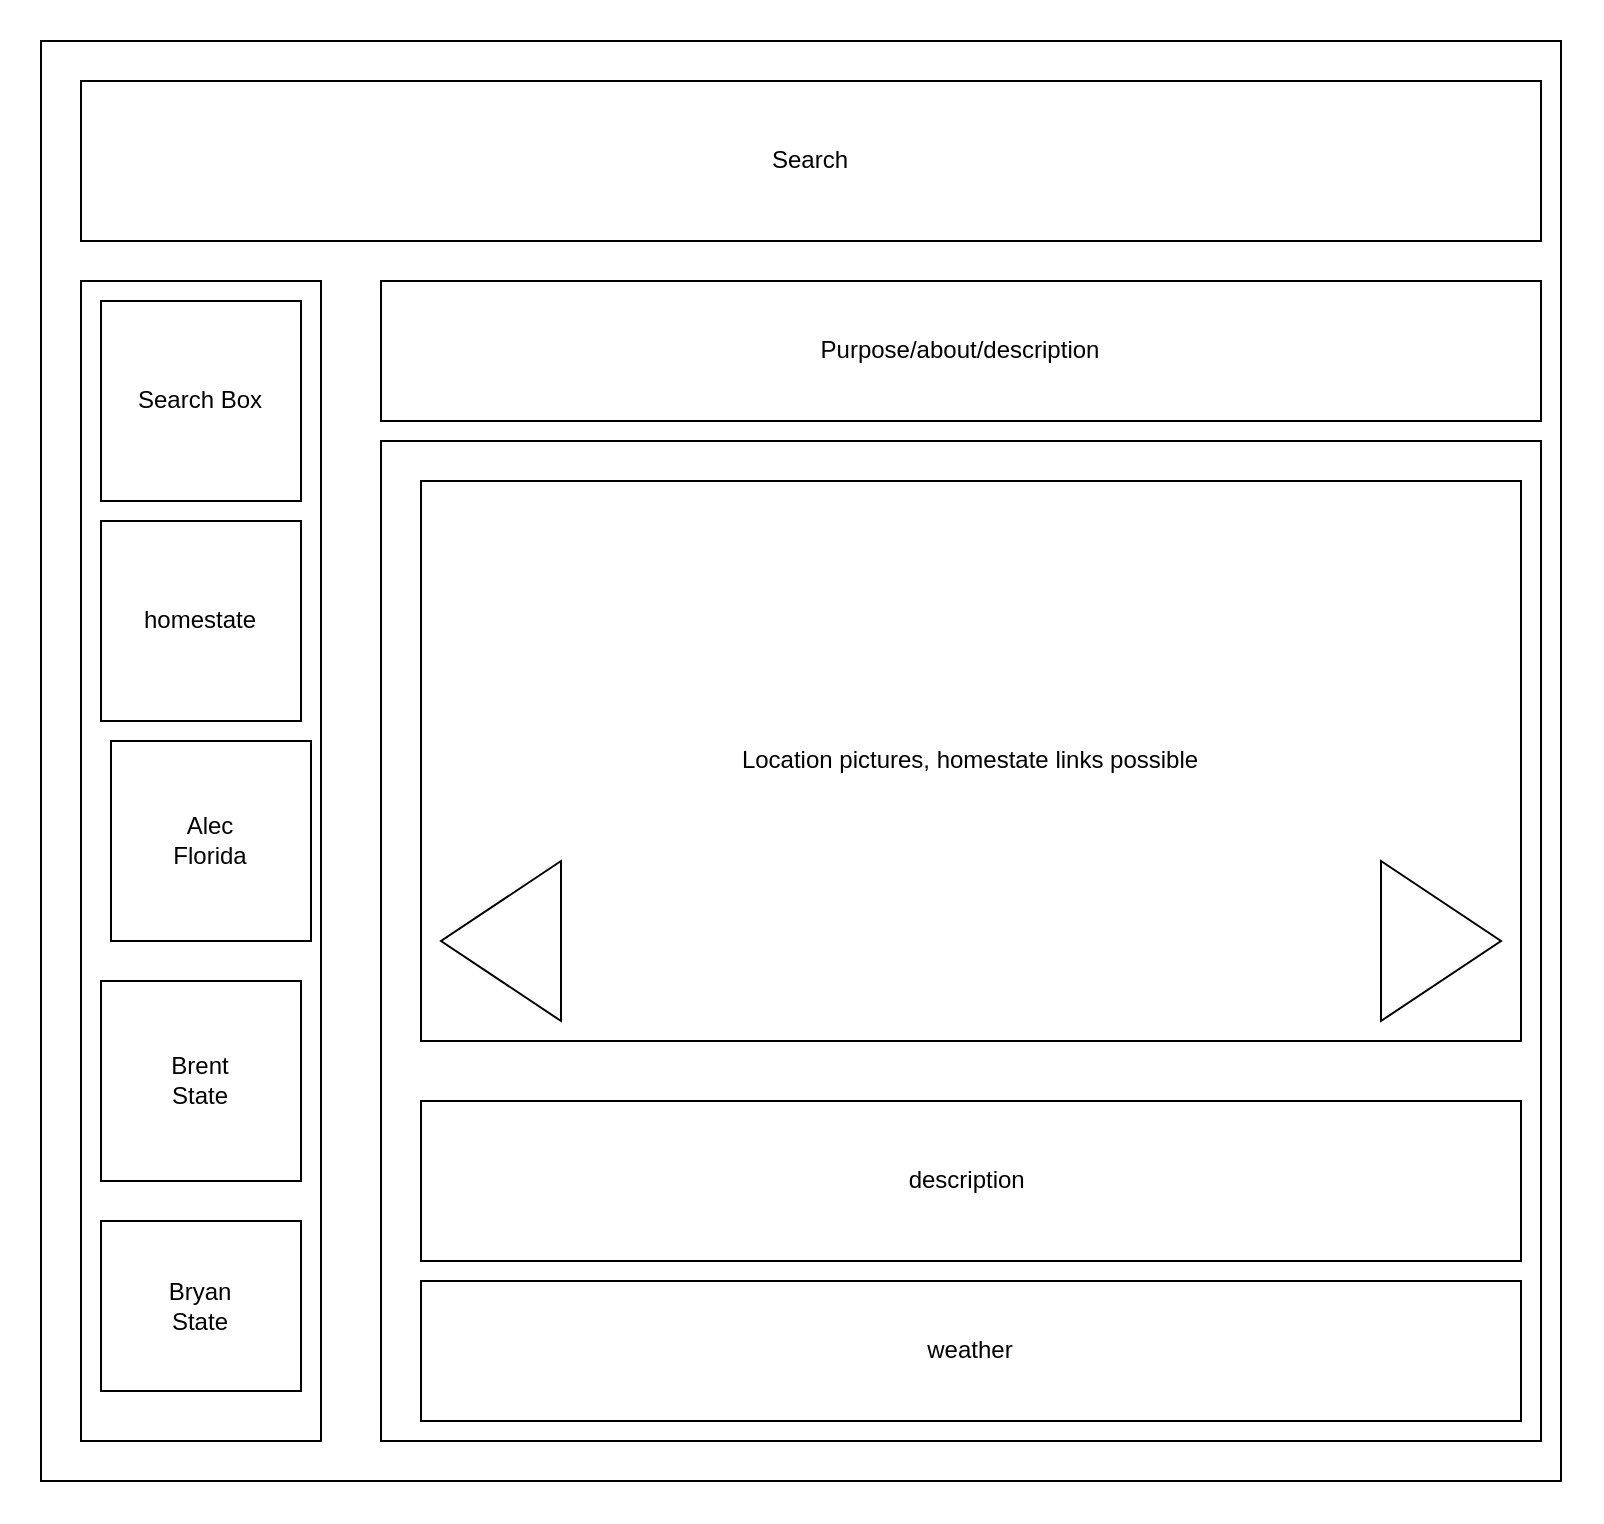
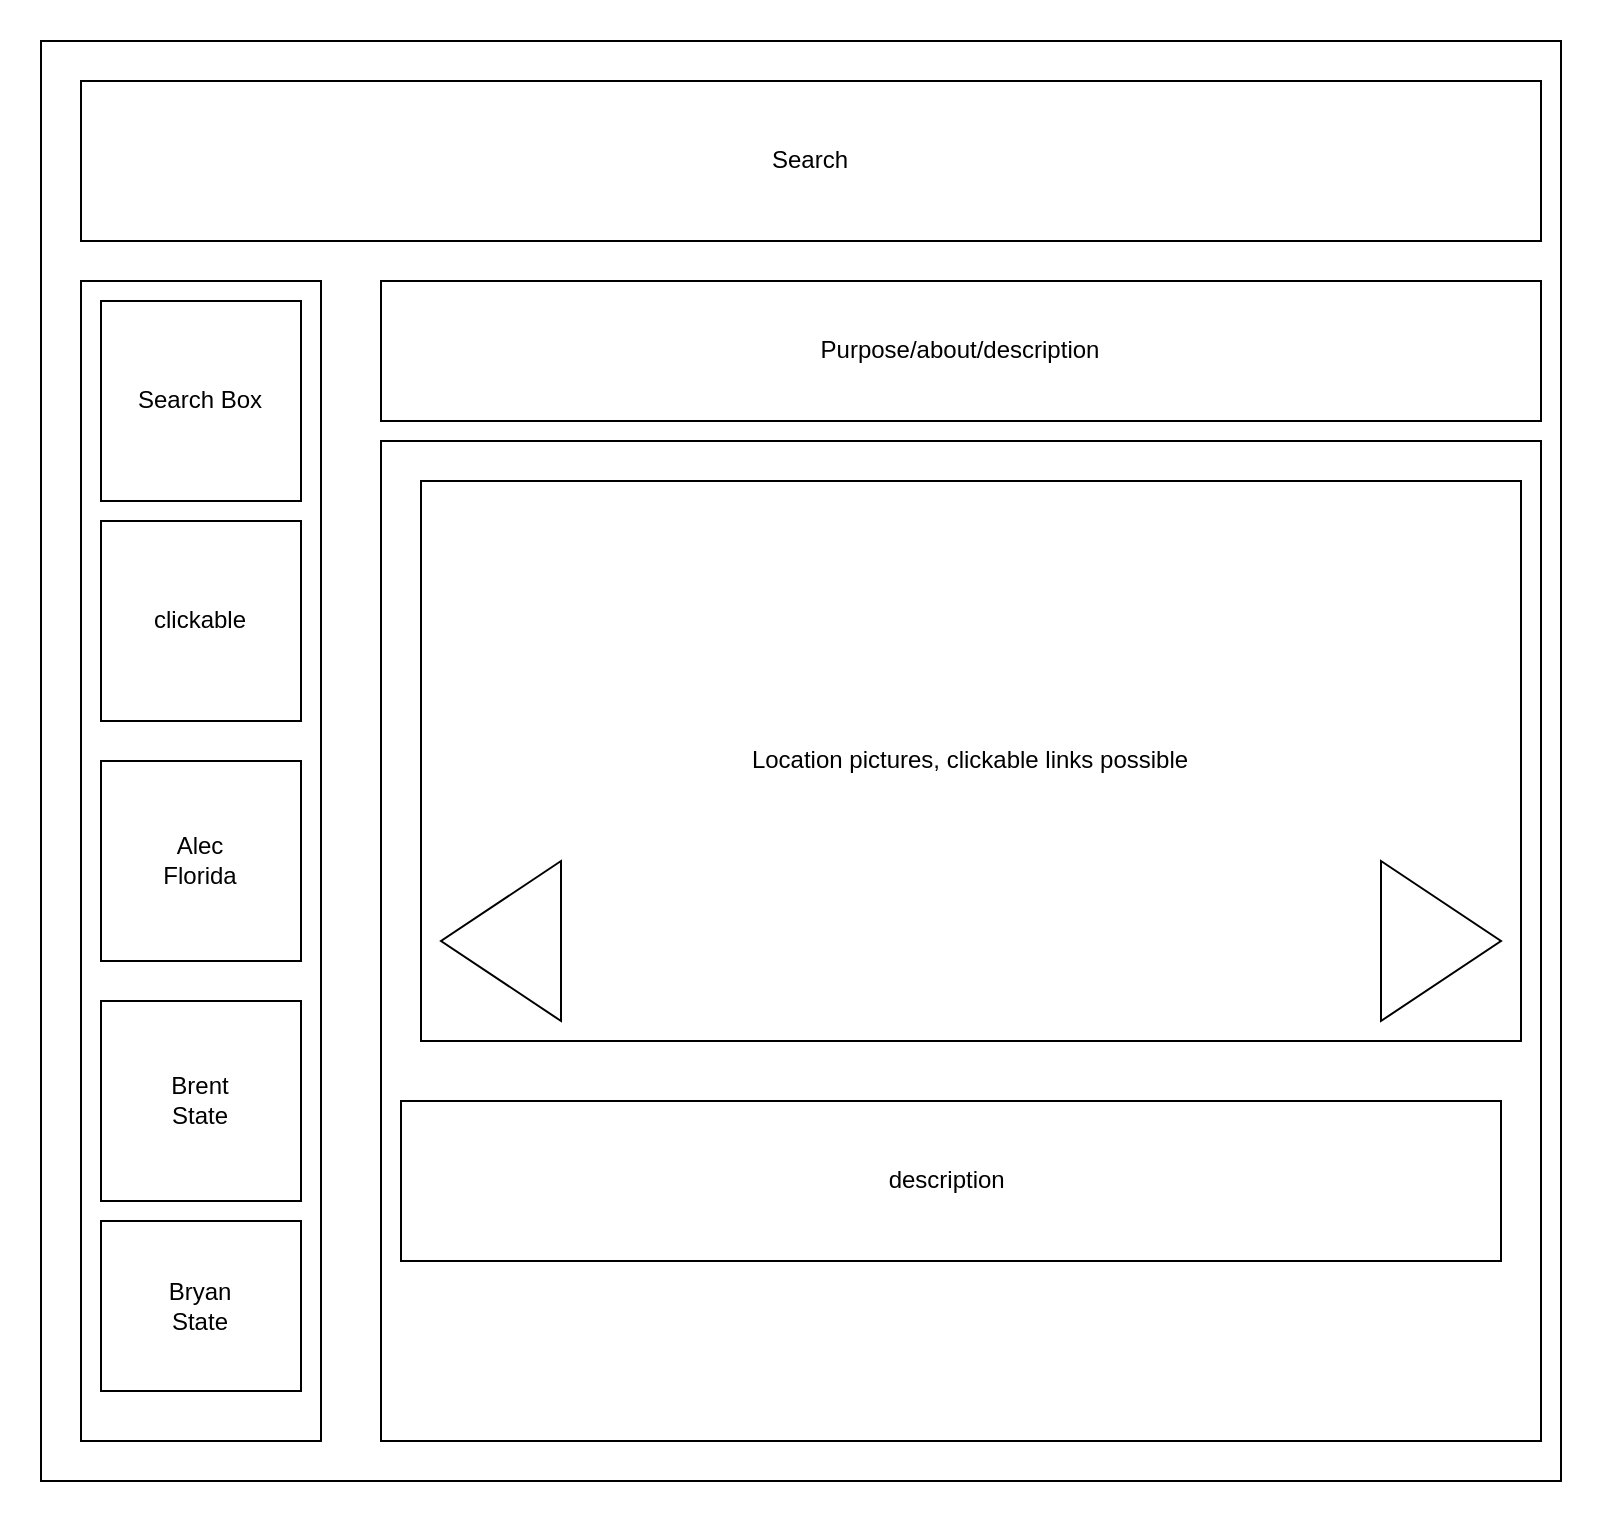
(201, 621) -> (201, 621)
(971, 761) -> (971, 761)
(211, 841) -> (201, 861)
(201, 1081) -> (201, 1101)
(971, 1181) -> (951, 1181)
(971, 1351) -> none
